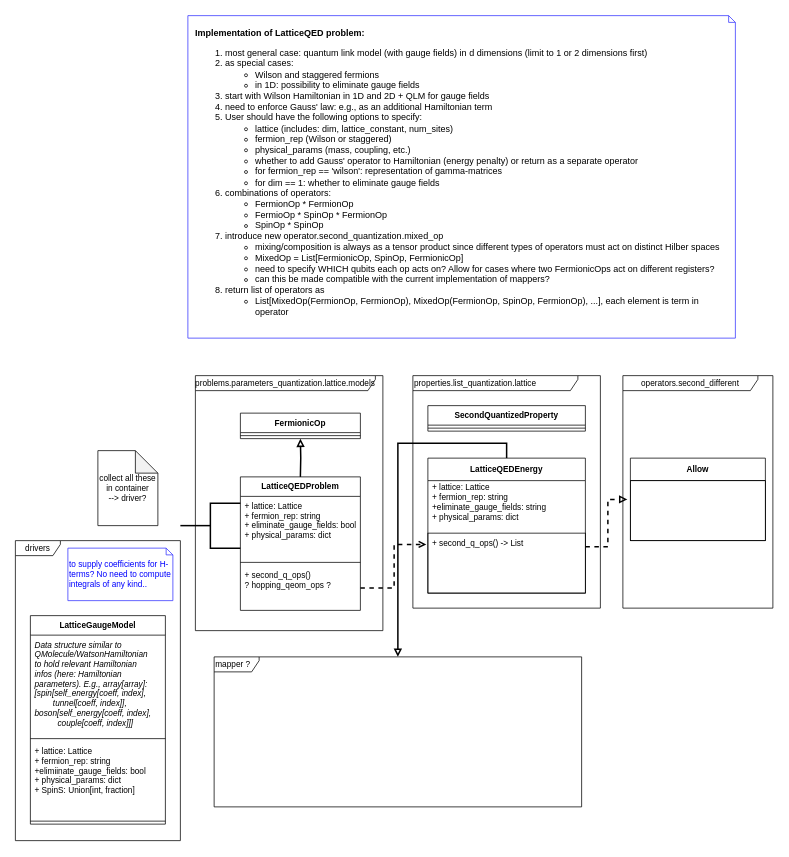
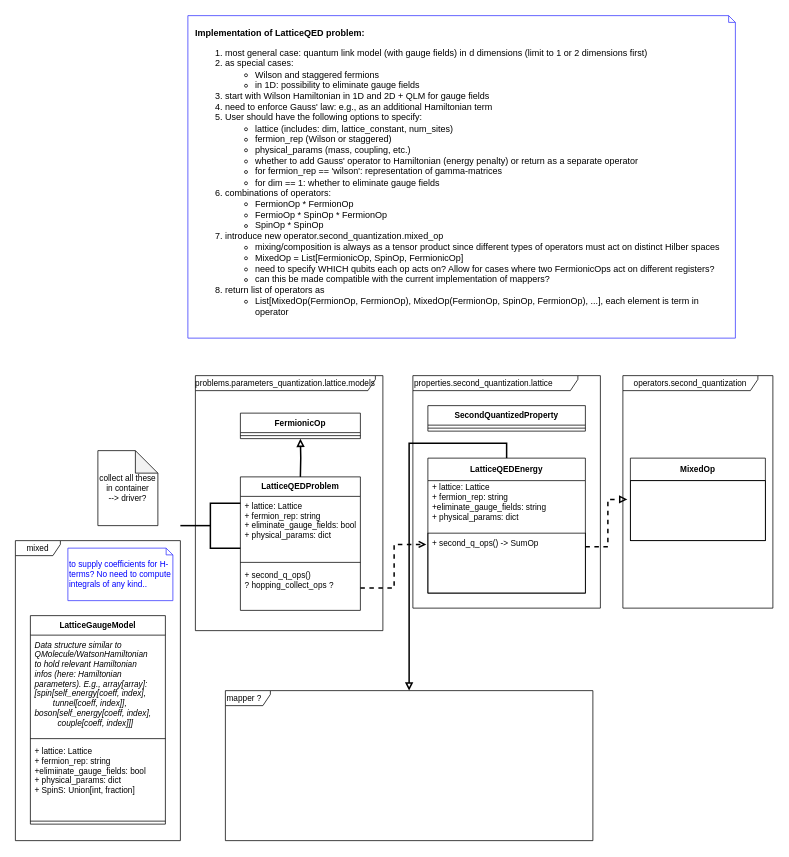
(488, 383) -> (495, 383)
(690, 383) -> (690, 383)
(698, 469) -> (698, 469)
(483, 543) -> (487, 543)
(38, 548) -> (38, 548)
(280, 575) -> (280, 575)
(398, 732) -> (409, 765)
